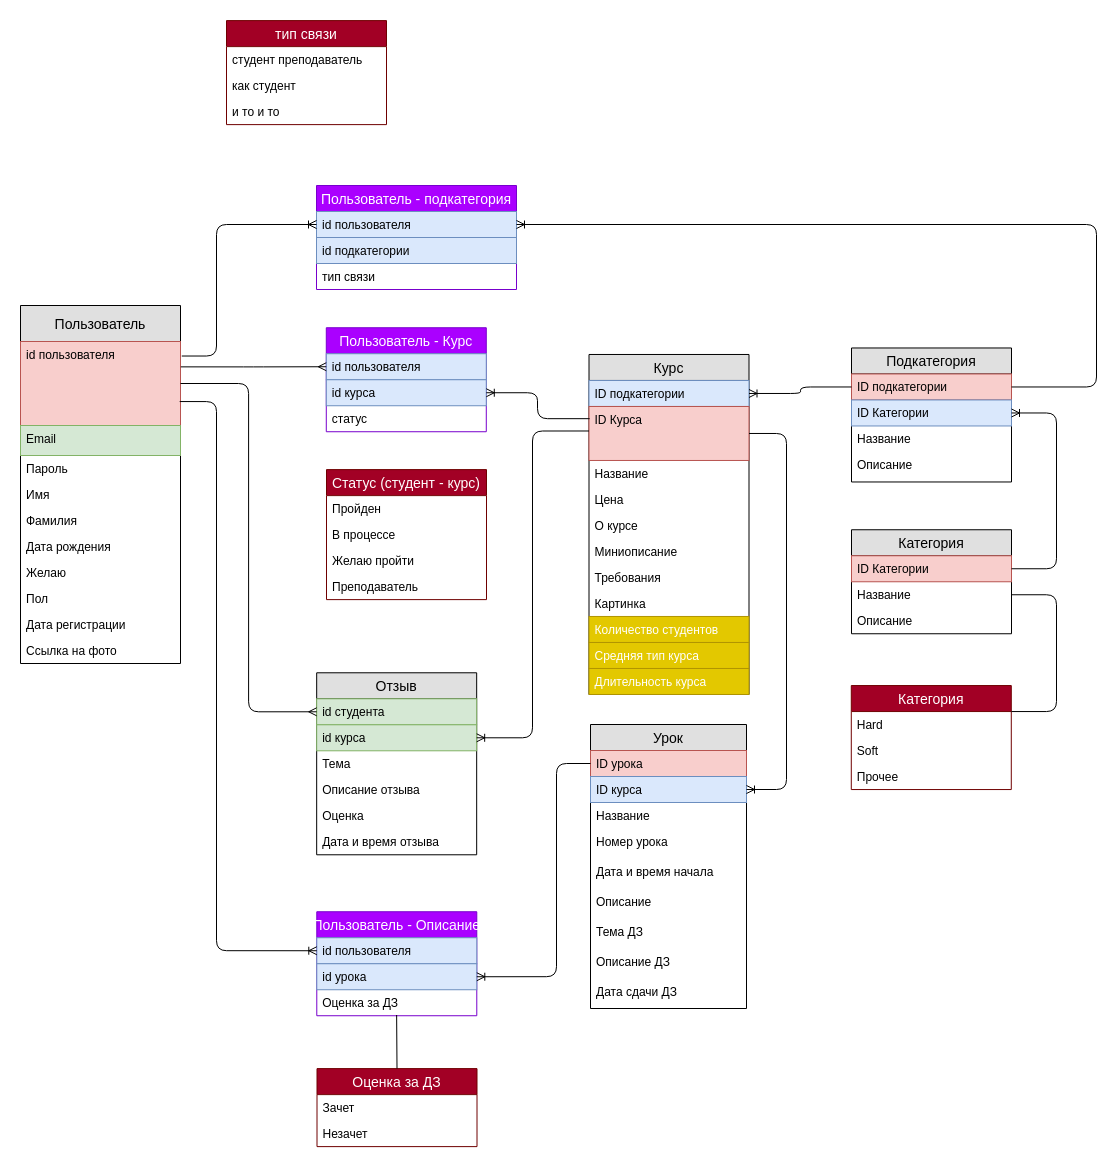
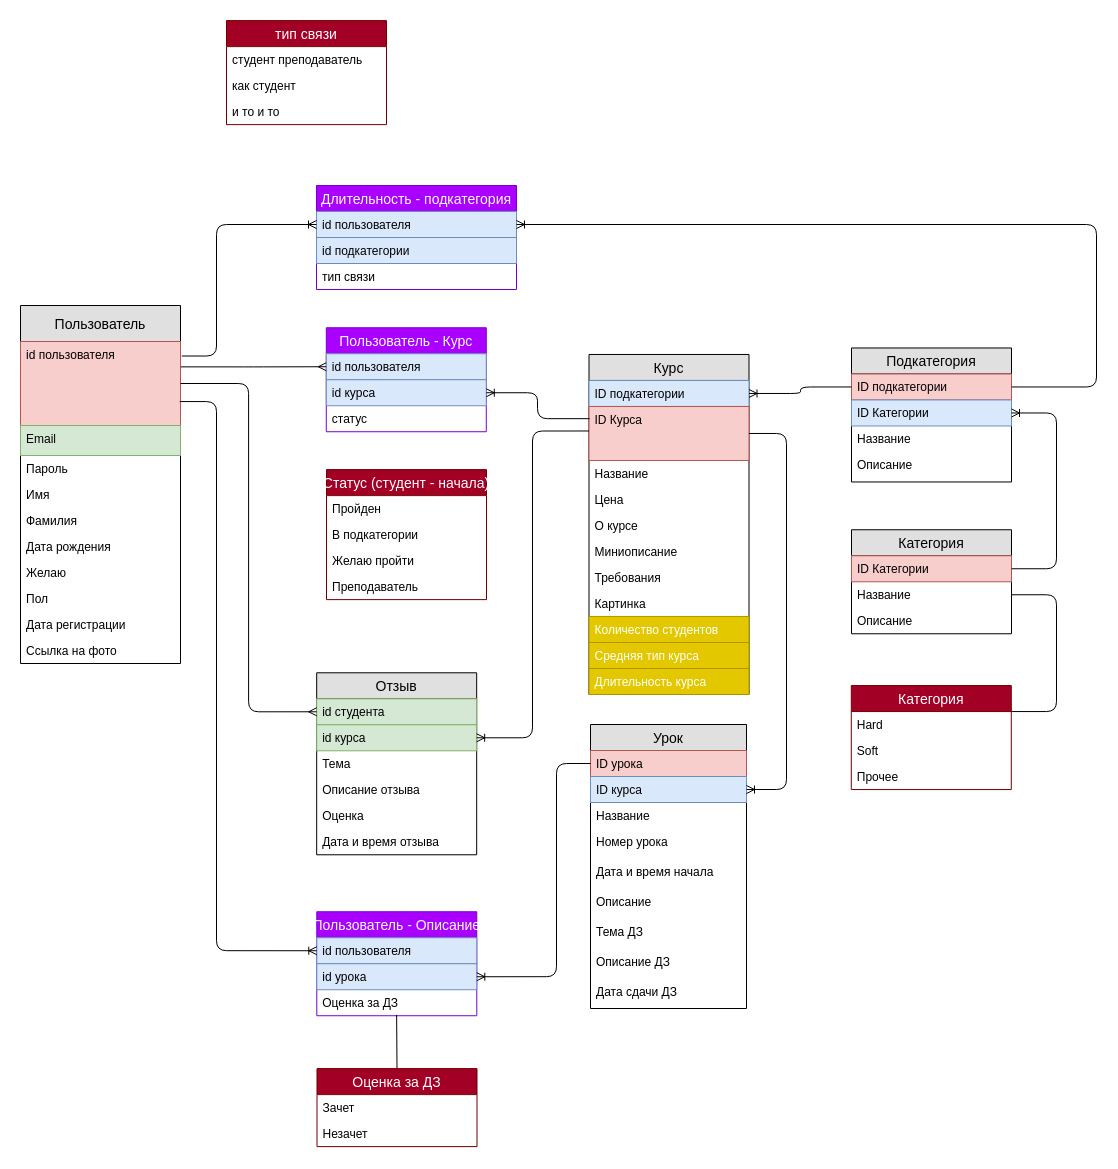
(416, 199) -> (416, 199)
(406, 483) -> (406, 483)
(364, 535) -> (377, 535)
